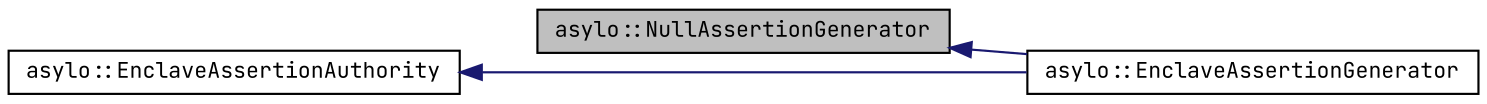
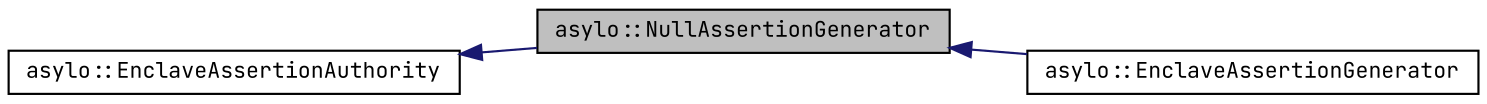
(754, 72) -> (509, 50)
